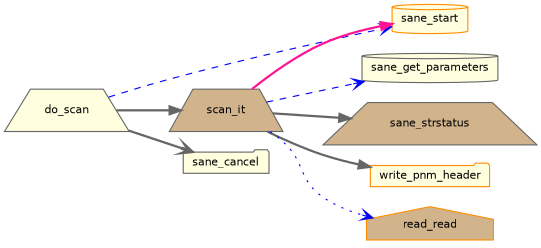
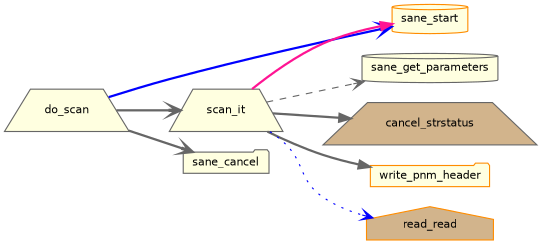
(244, 60) -> (244, 60)
(310, 93) -> (310, 93)
(143, 110) -> (143, 110)
(226, 110) -> (226, 110)
(430, 124) -> (430, 124)
